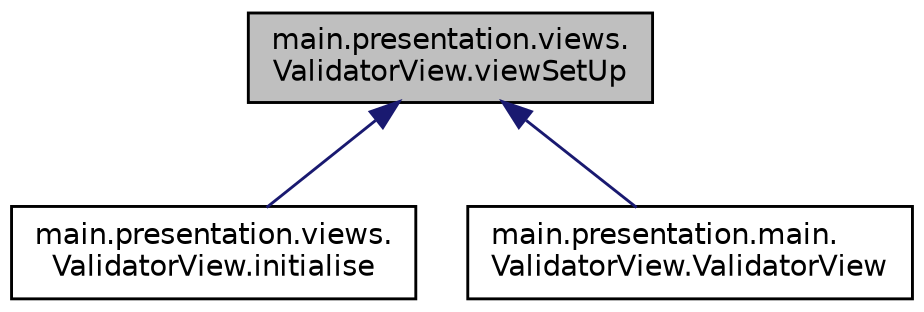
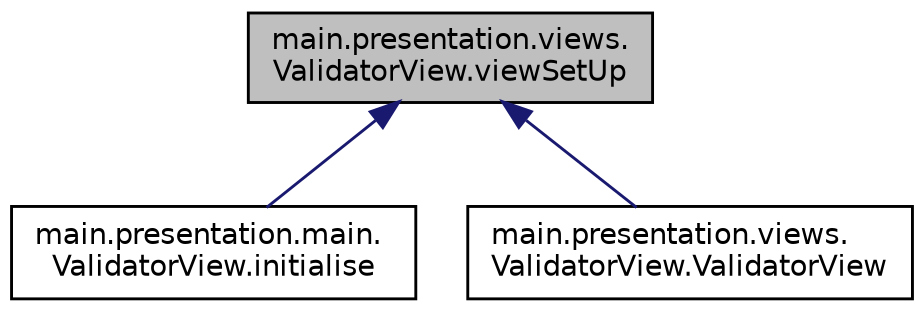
(214, 253) -> (214, 253)
(690, 253) -> (690, 253)
